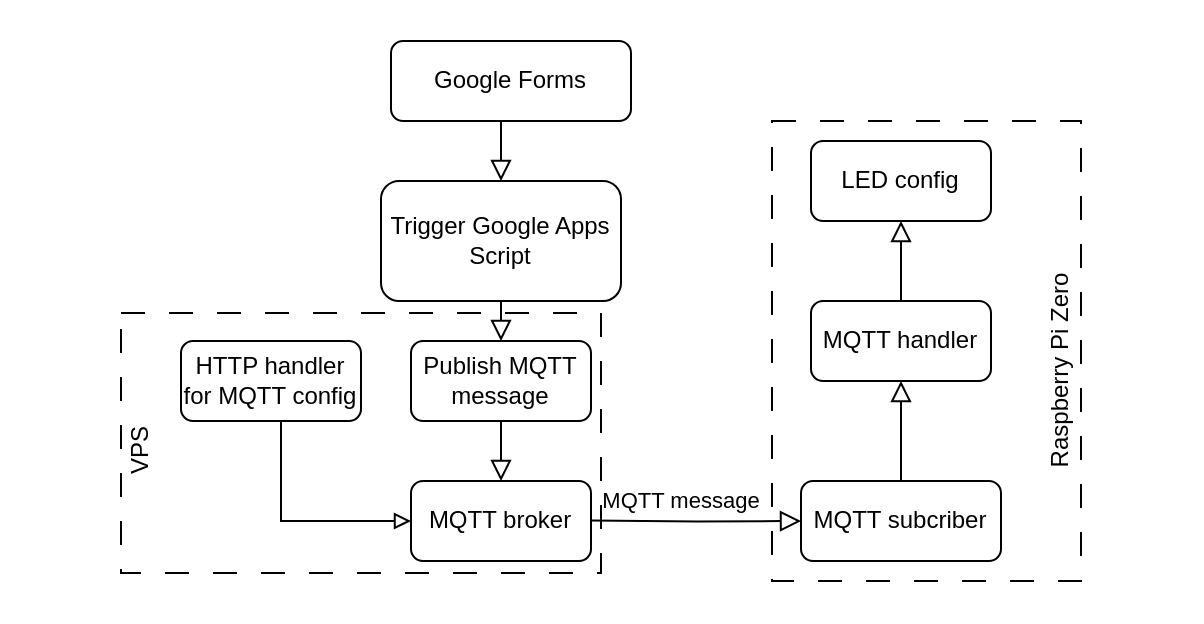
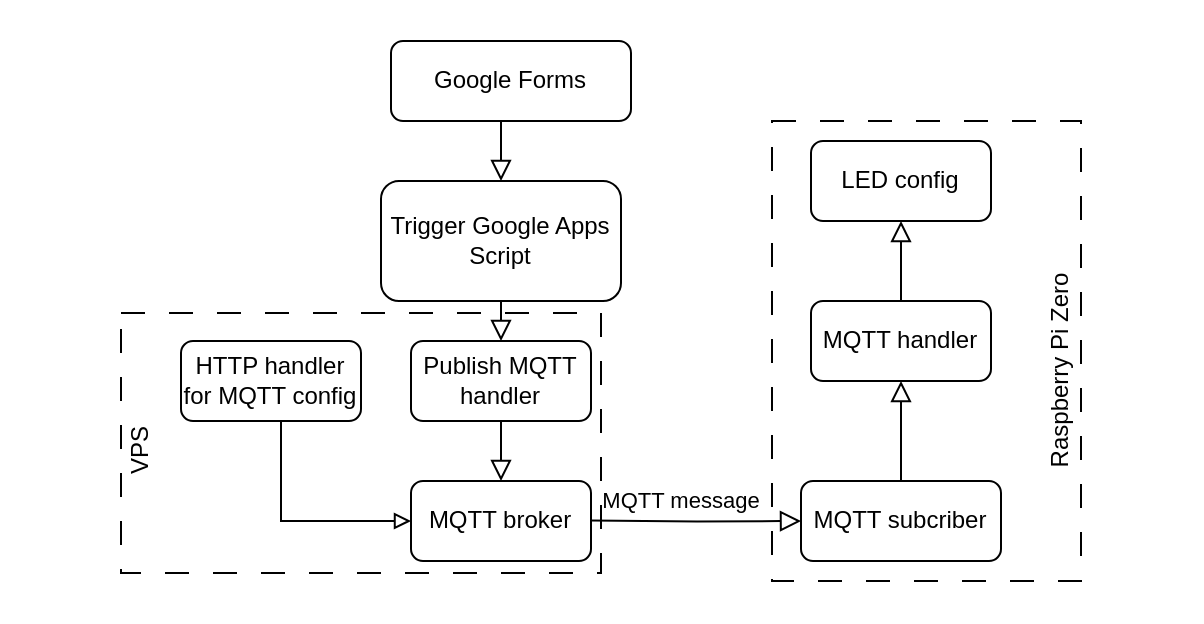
(501, 381) -> (501, 381)
